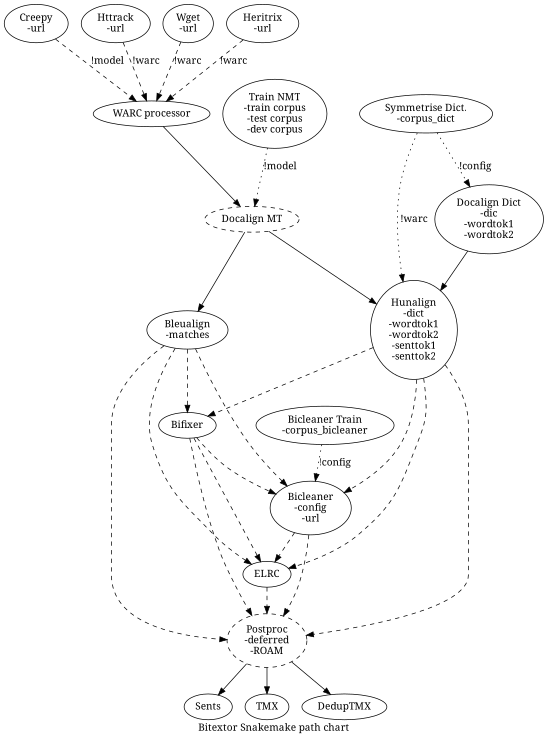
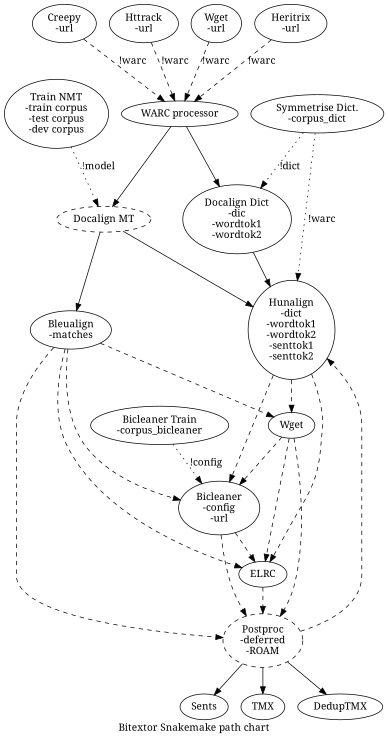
(108, 61) -> (133, 61)
none -> (201, 153)
(476, 167) -> (290, 167)
(187, 425) -> (292, 425)
(468, 553) -> (362, 510)
